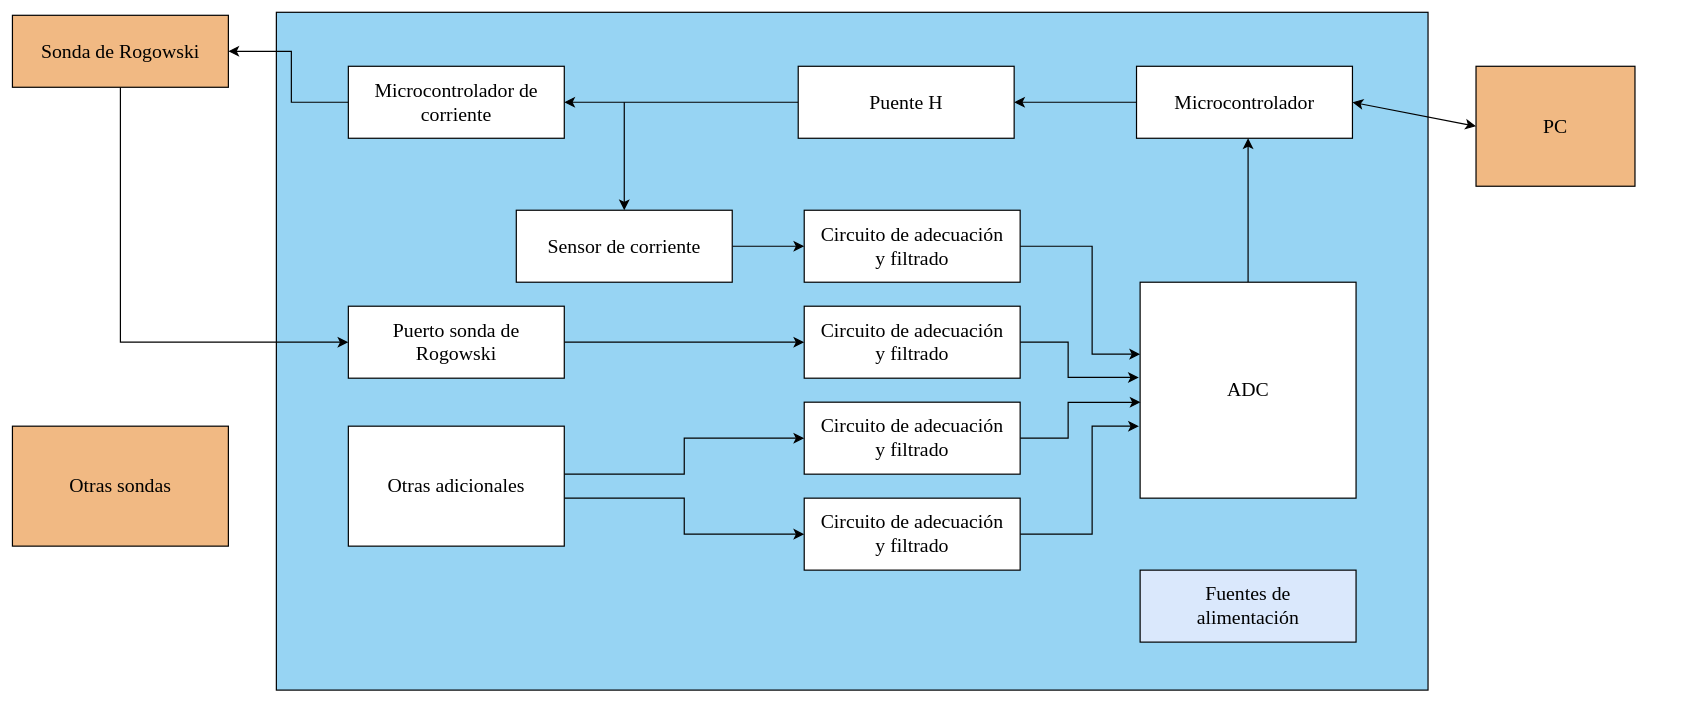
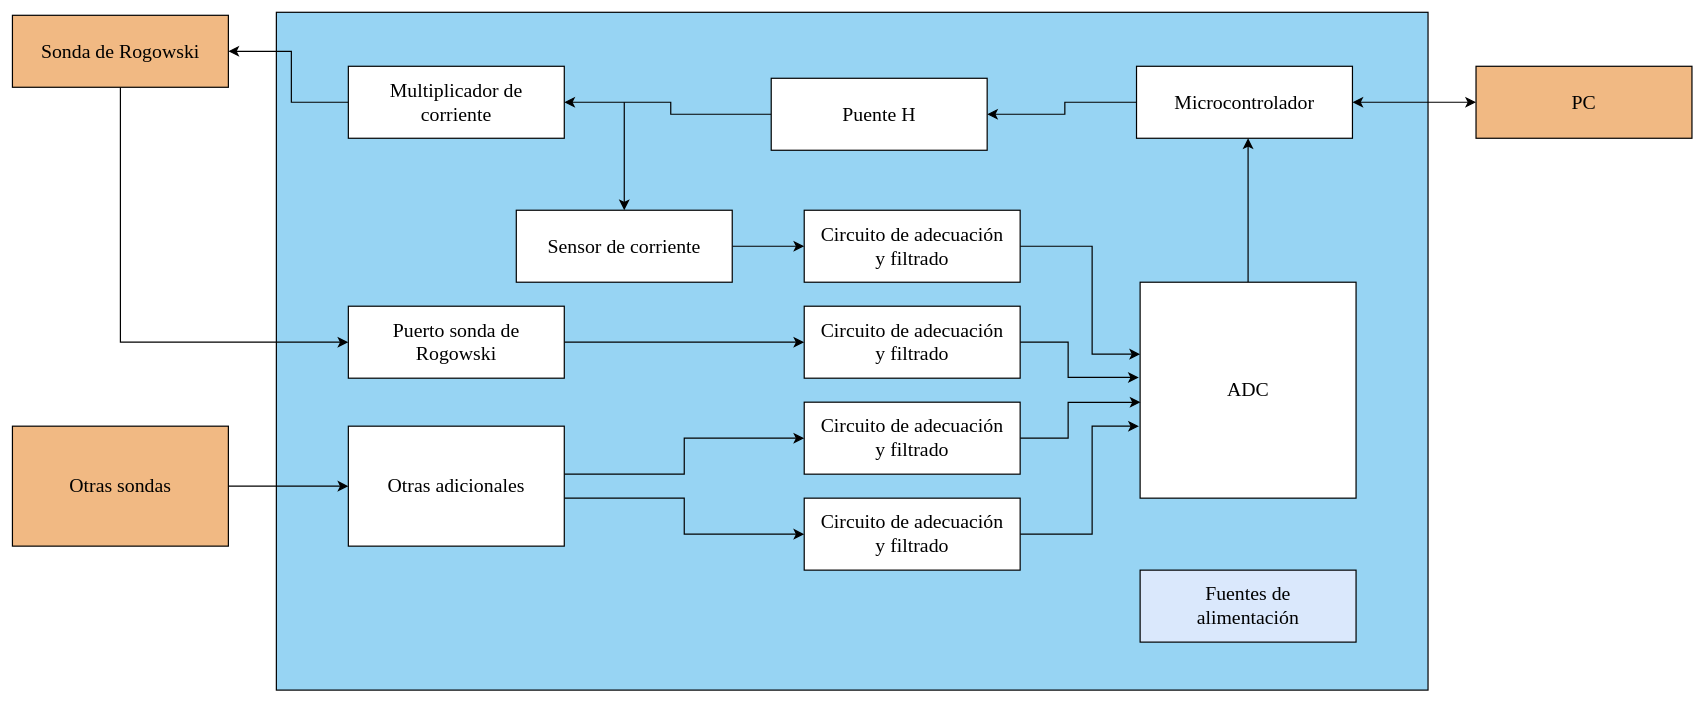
(456, 102) -> (456, 102)
(906, 102) -> (879, 114)
(1556, 126) -> (1584, 102)
none -> (284, 486)
